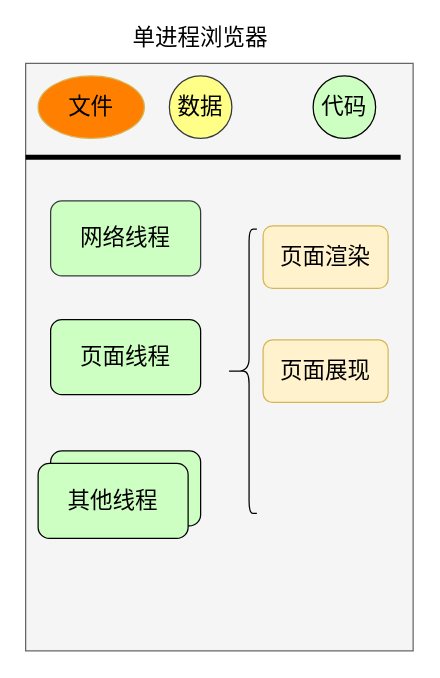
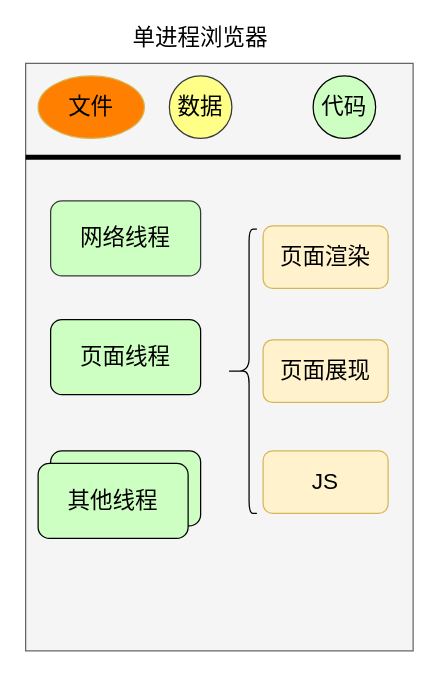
none -> (326, 482)
